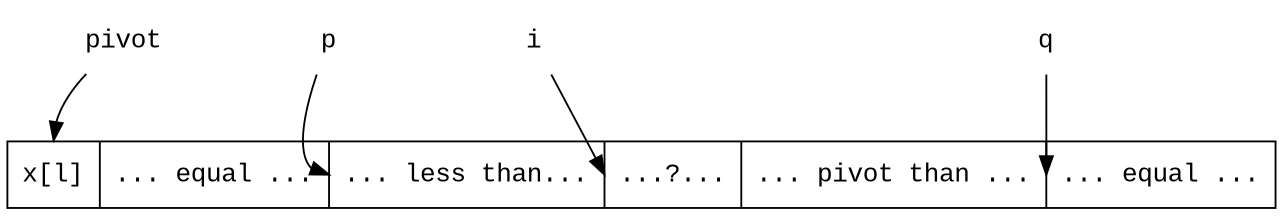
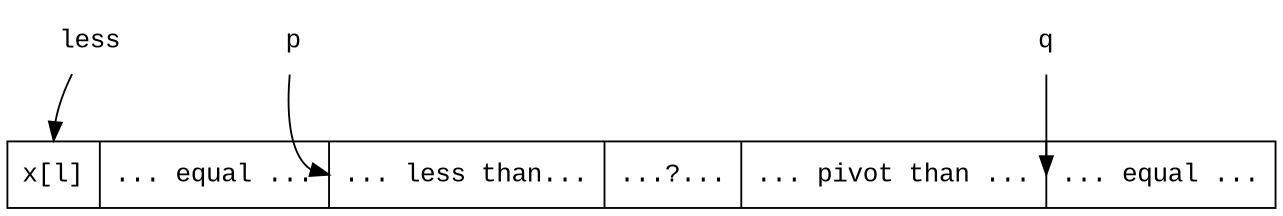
(124, 41) -> (91, 41)
(534, 41) -> none
